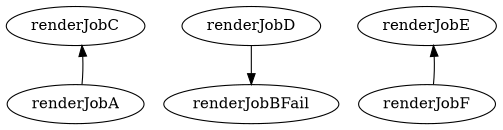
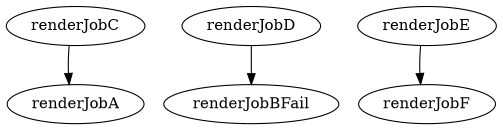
(83, 70) -> (68, 59)
(434, 70) -> (420, 59)
